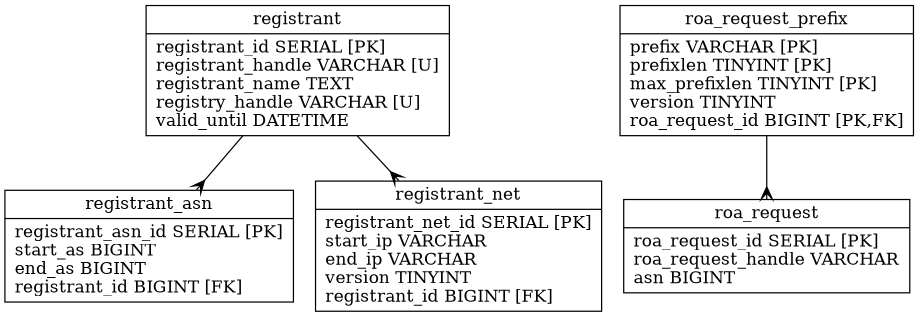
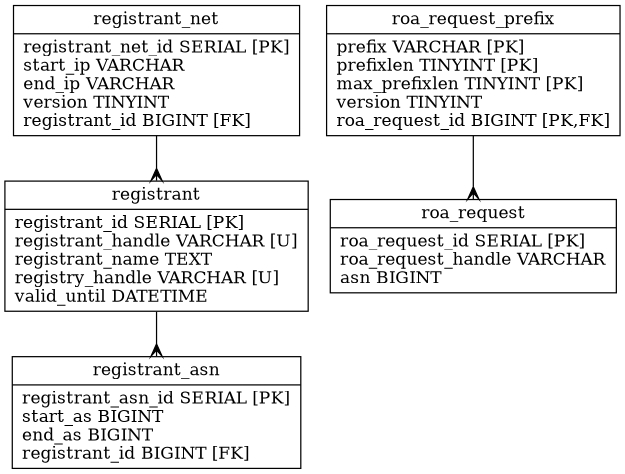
(374, 154) -> (157, 152)
